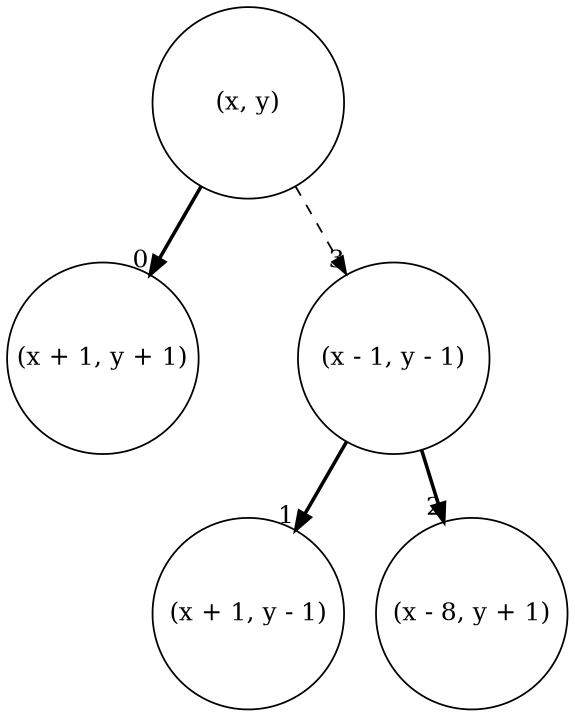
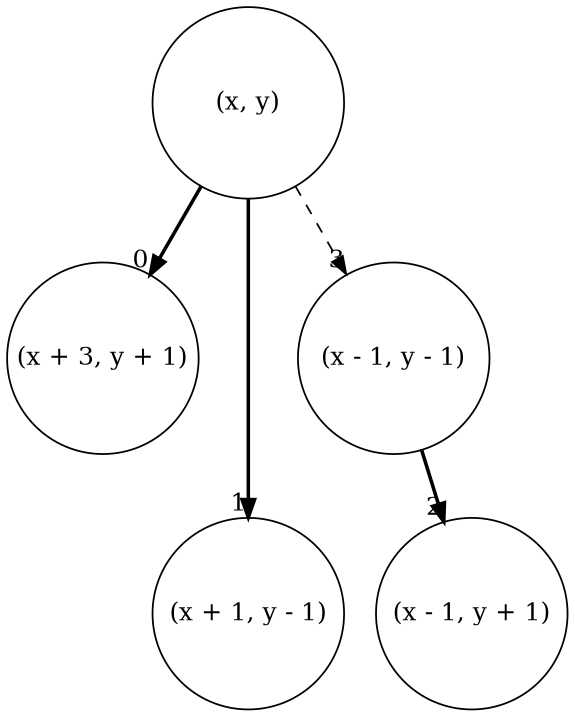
(103, 358) -> (103, 358)
(326, 478) -> (248, 349)
(472, 614) -> (472, 614)
